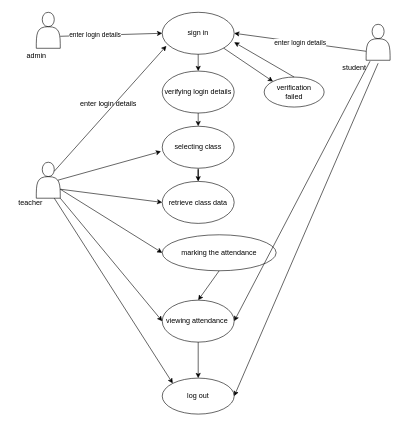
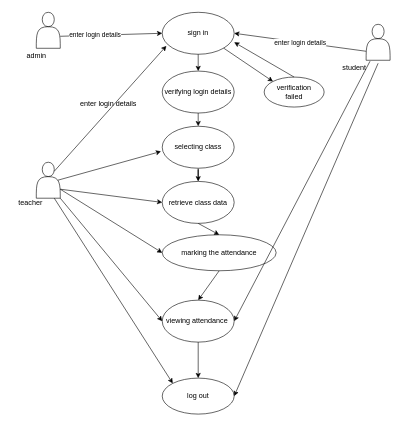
none -> (207, 228)
